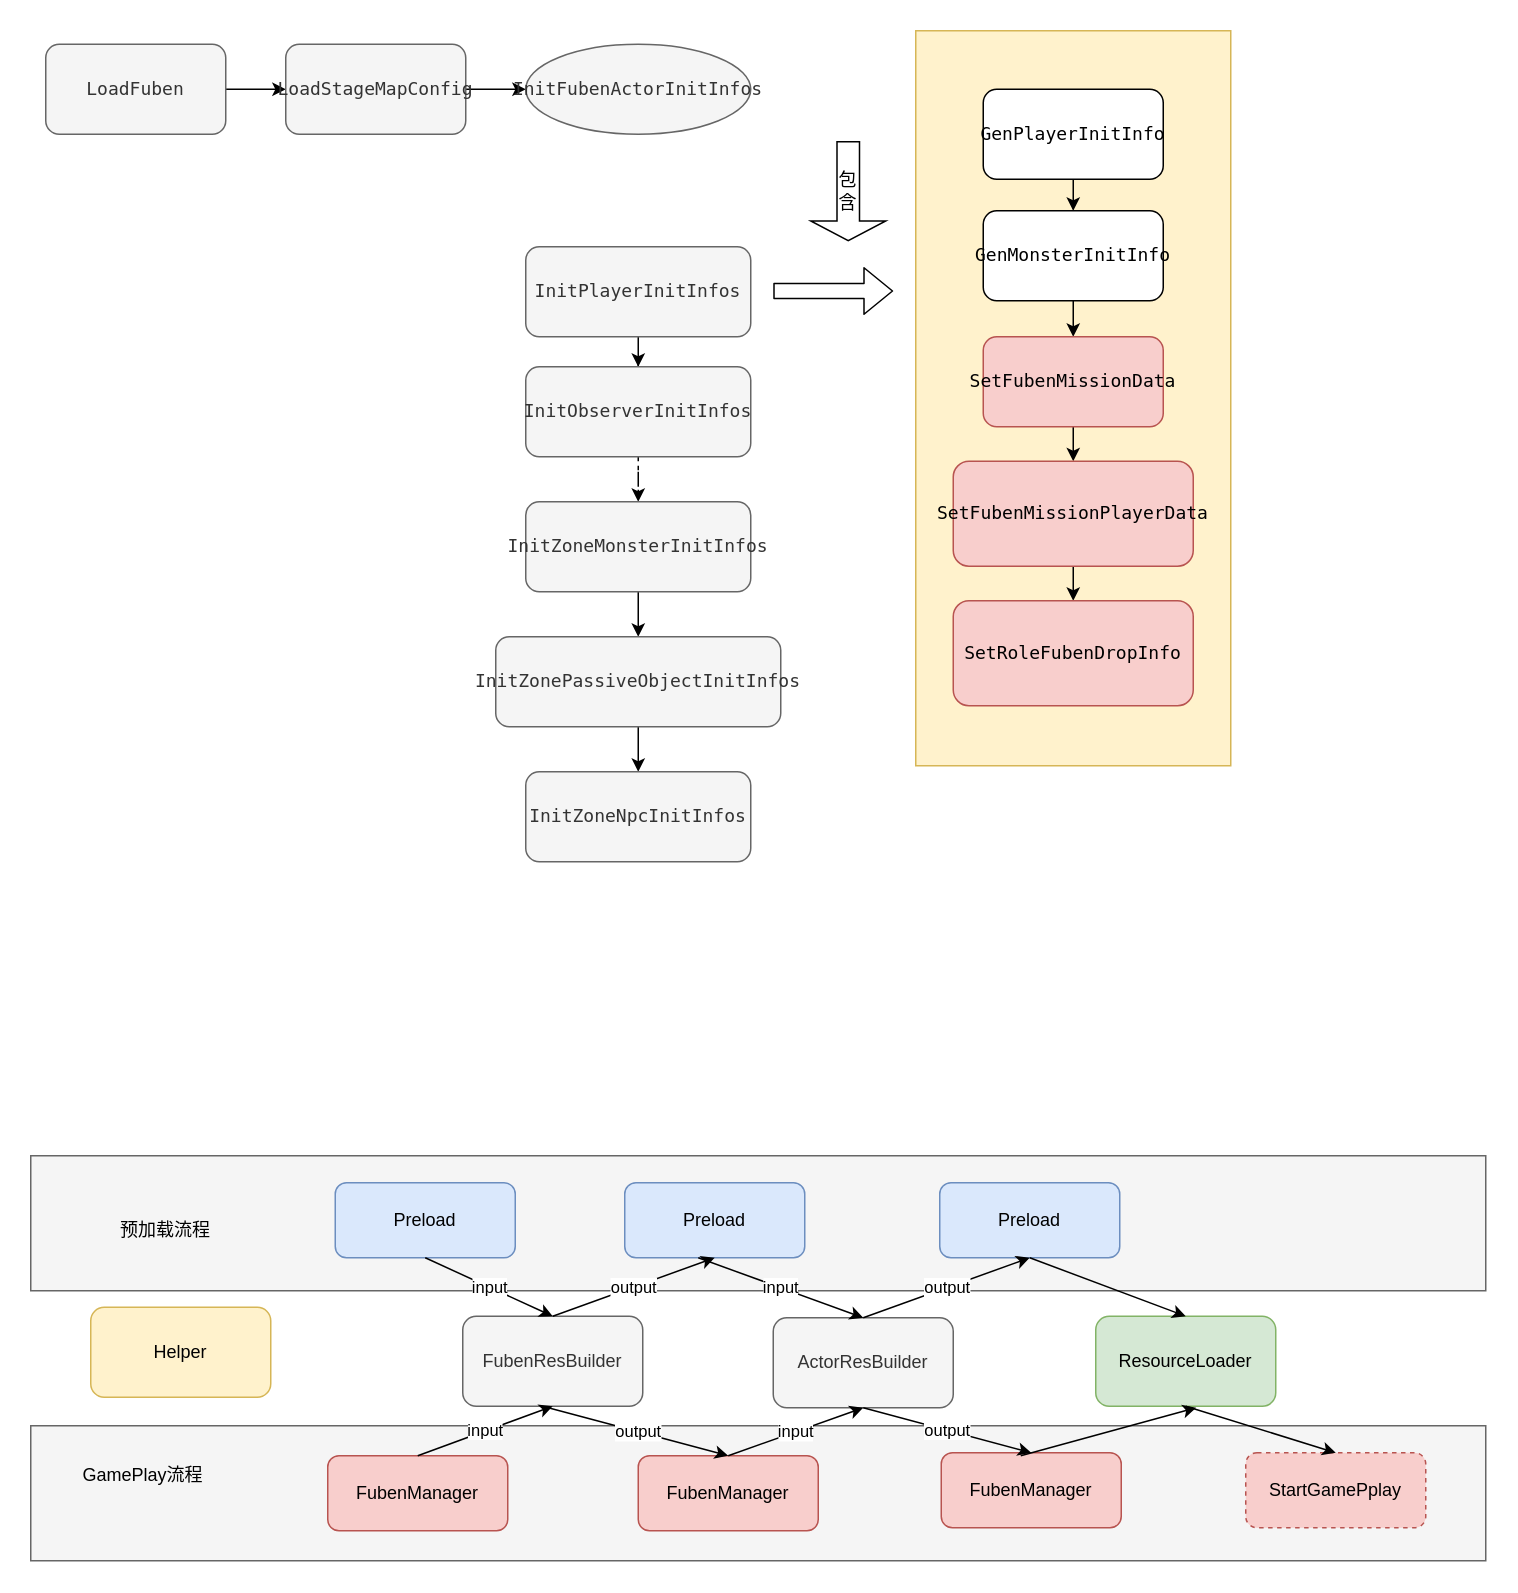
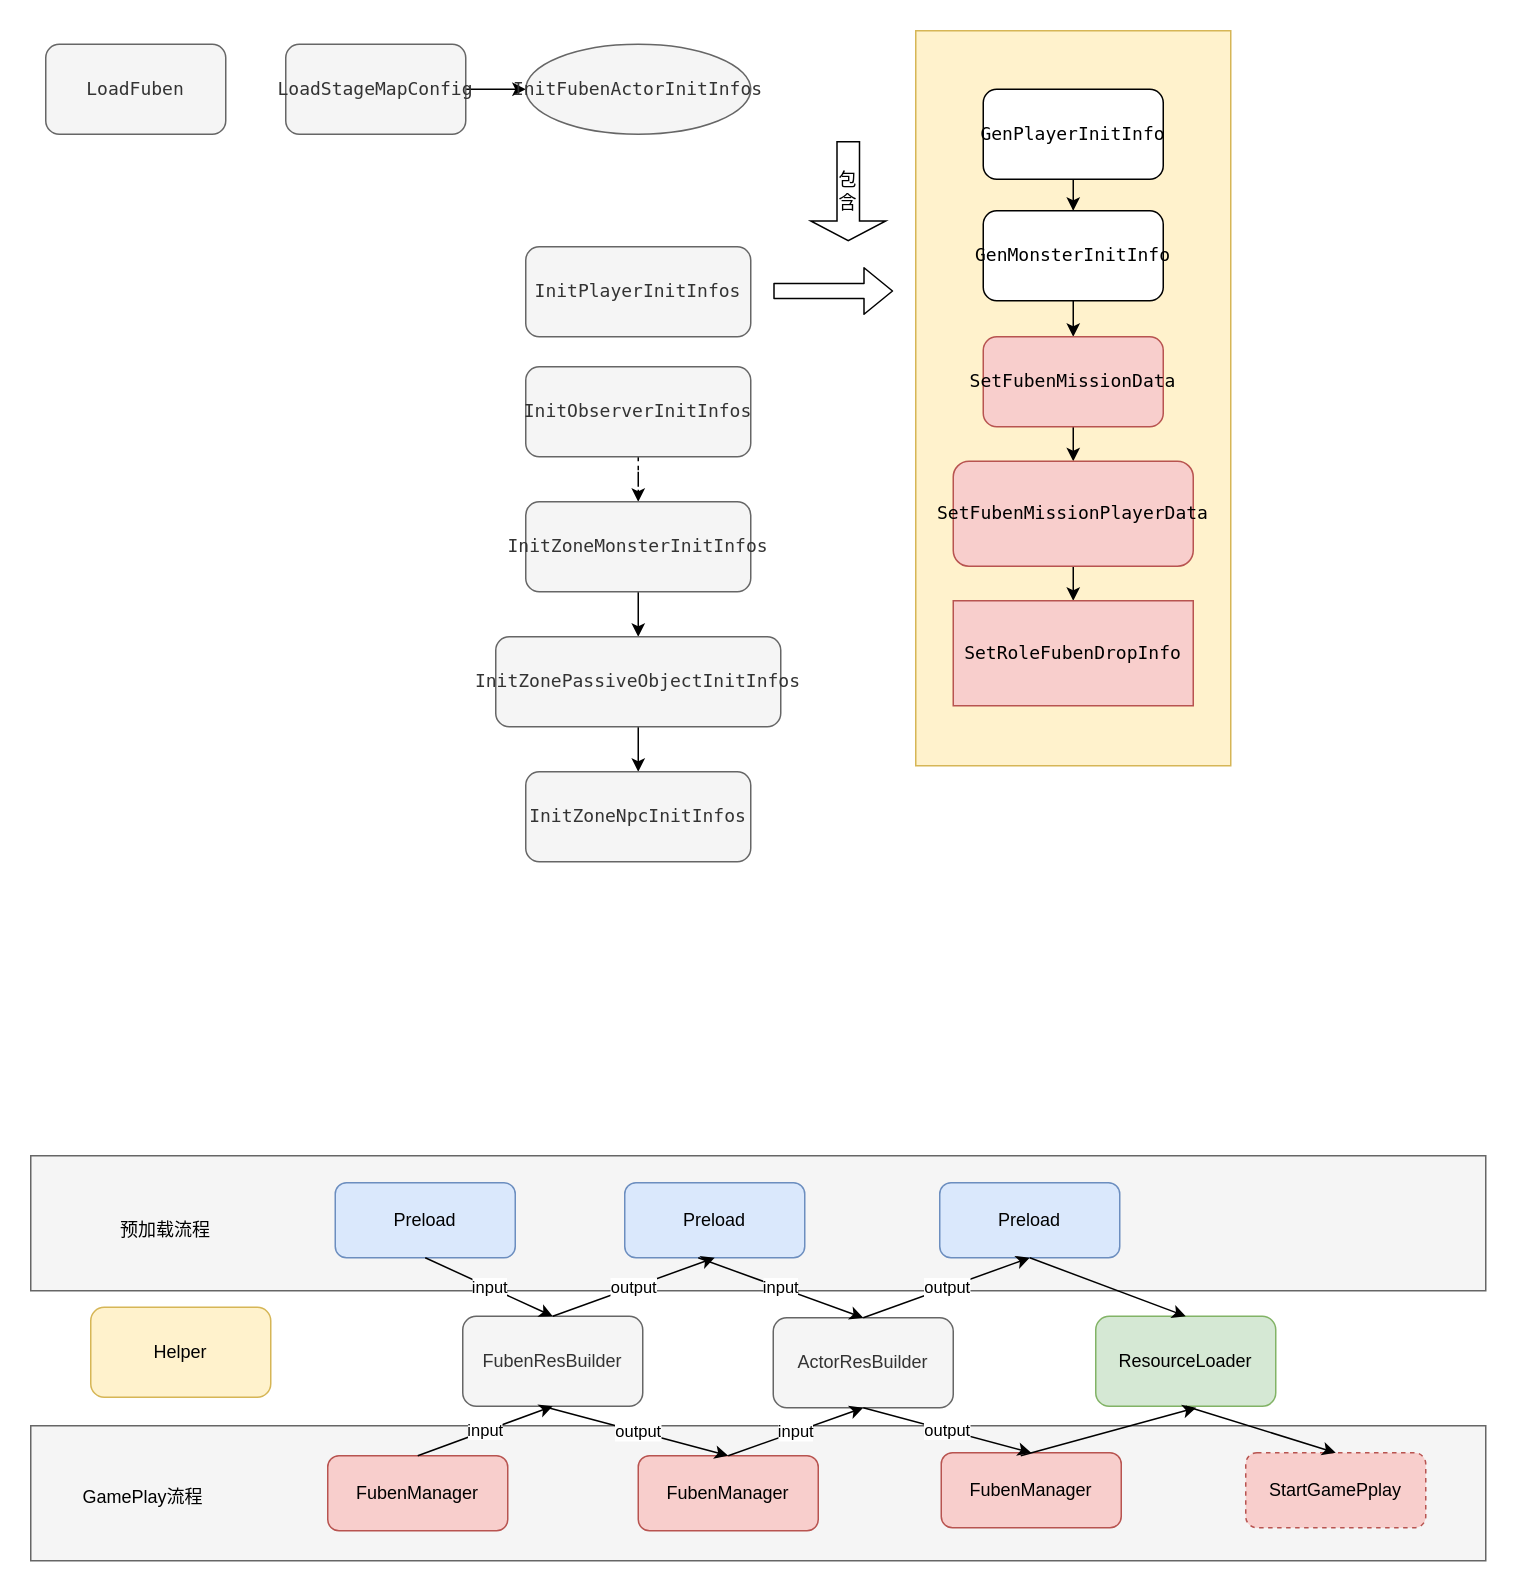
(251, 89) -> none
(638, 357) -> none
(1073, 653) -> (1073, 653)
(143, 1475) -> (143, 1497)
